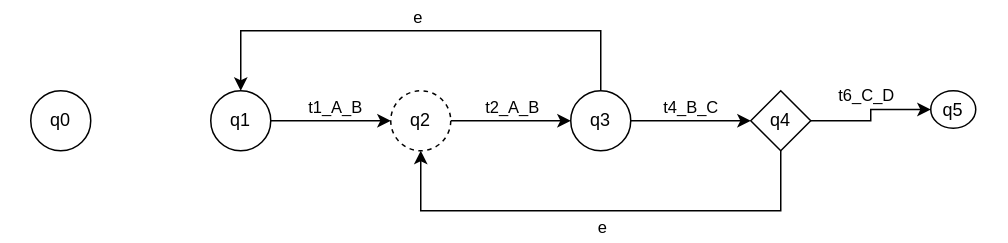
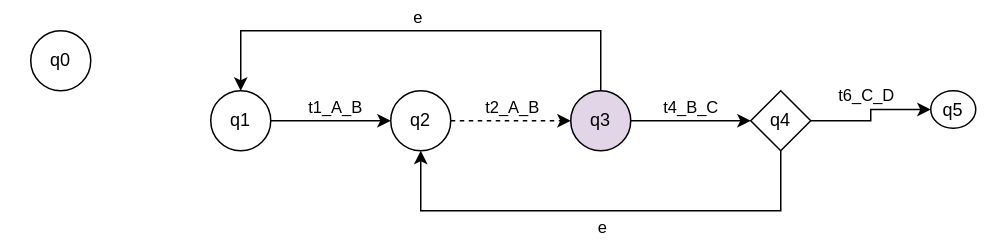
(61, 121) -> (61, 61)
(421, 121) -> (421, 121)
(505, 121) -> (505, 121)
(601, 121) -> (601, 121)
